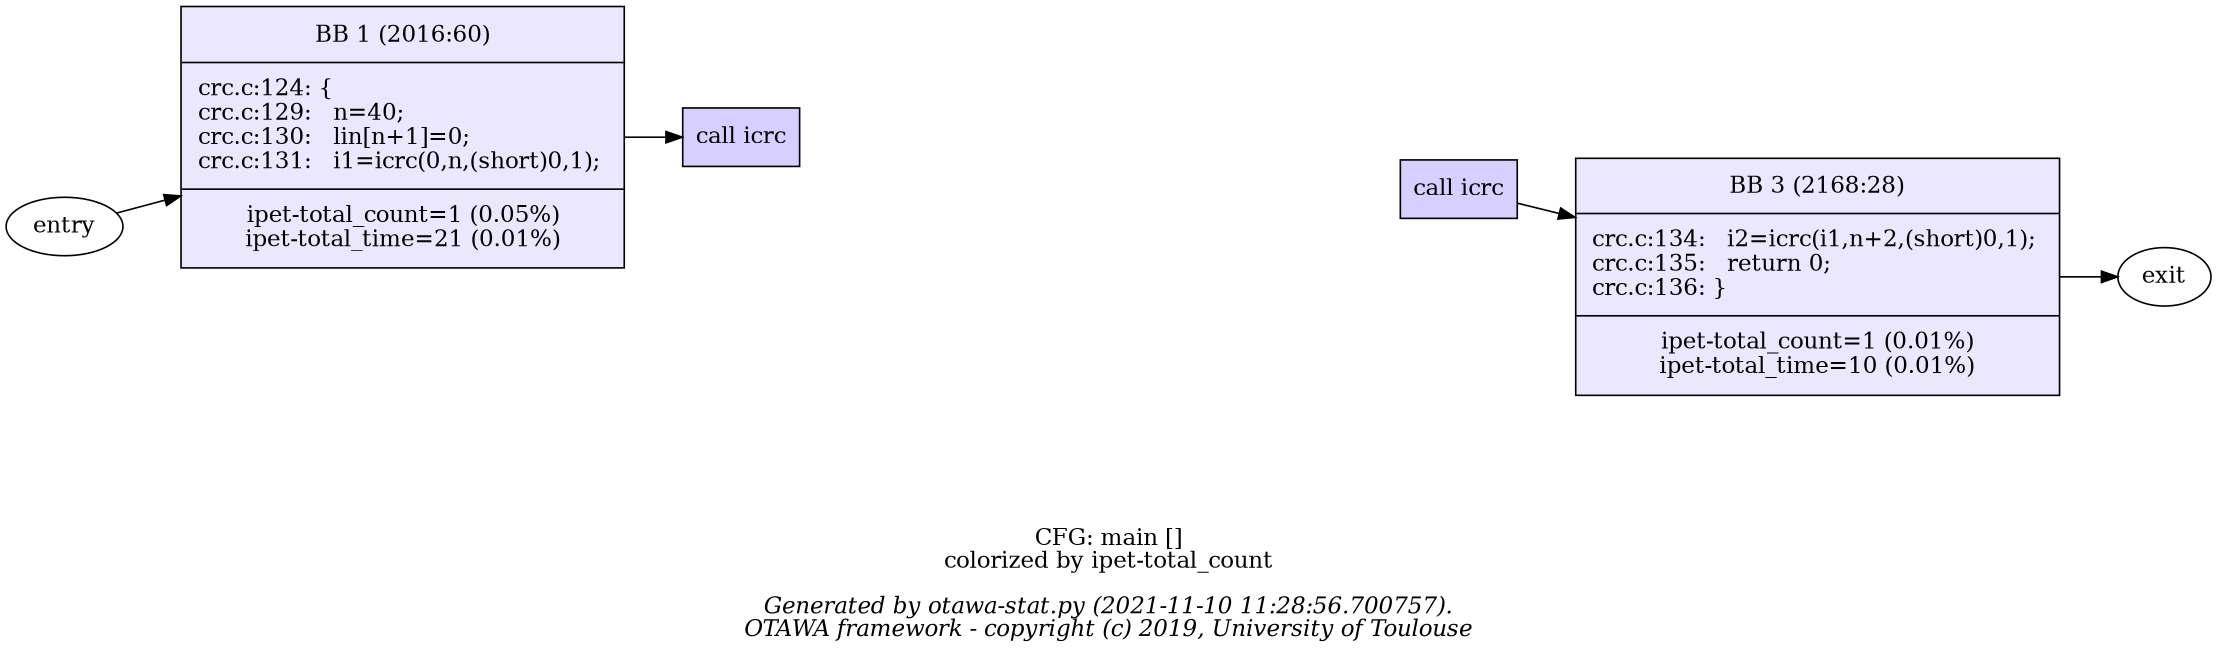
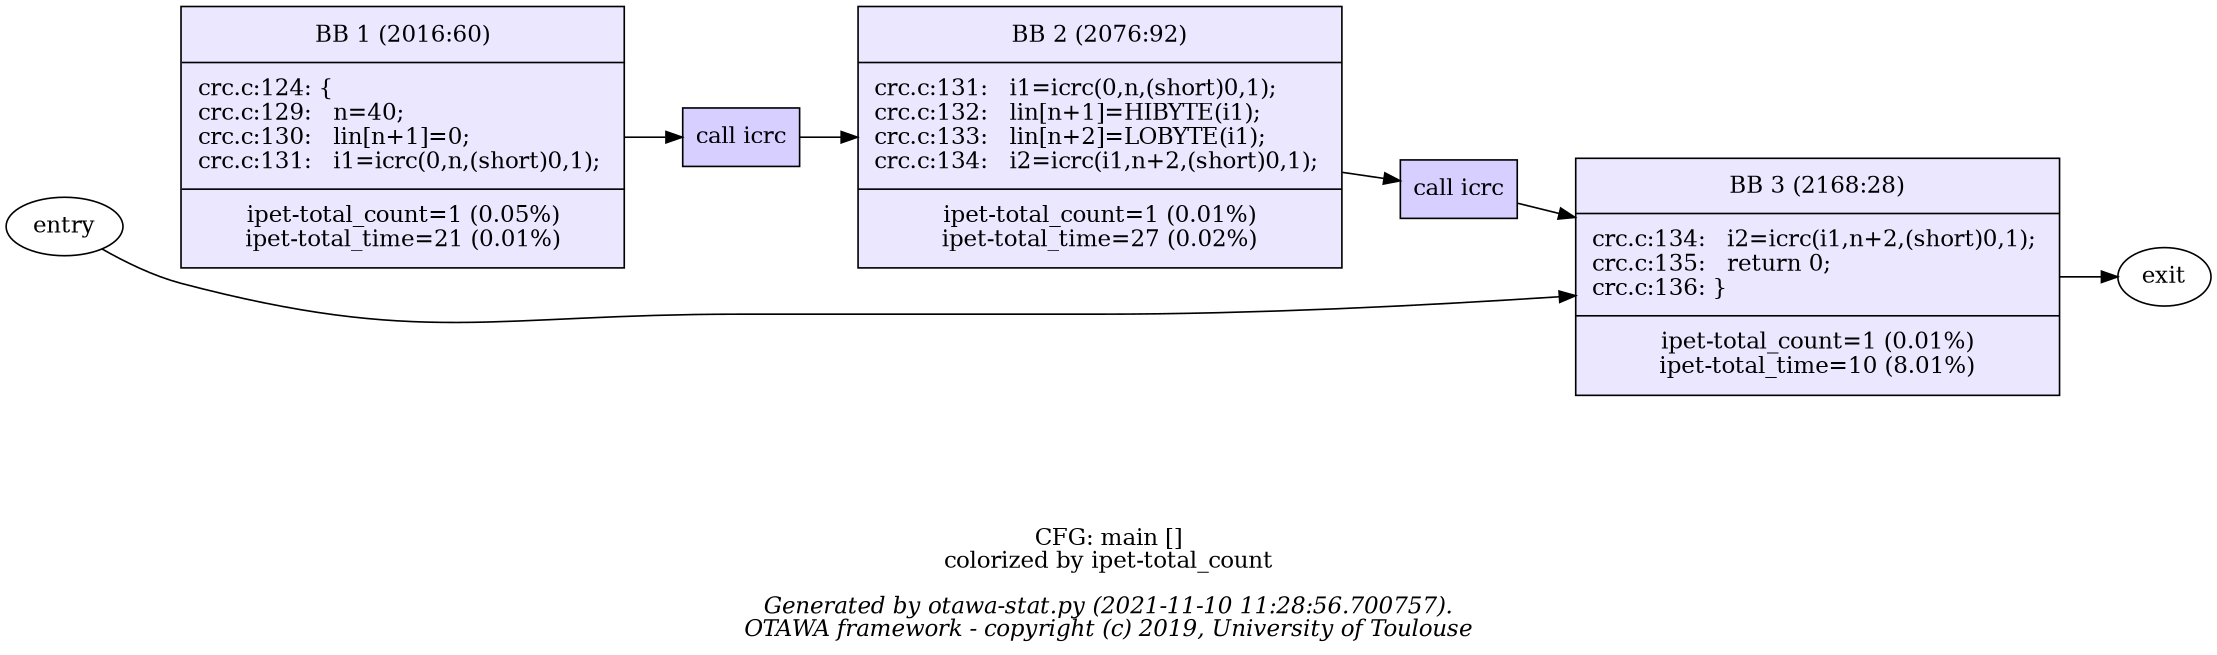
none -> (1100, 137)
(141, 207) -> (825, 314)
(1818, 366) -> (1818, 366)
